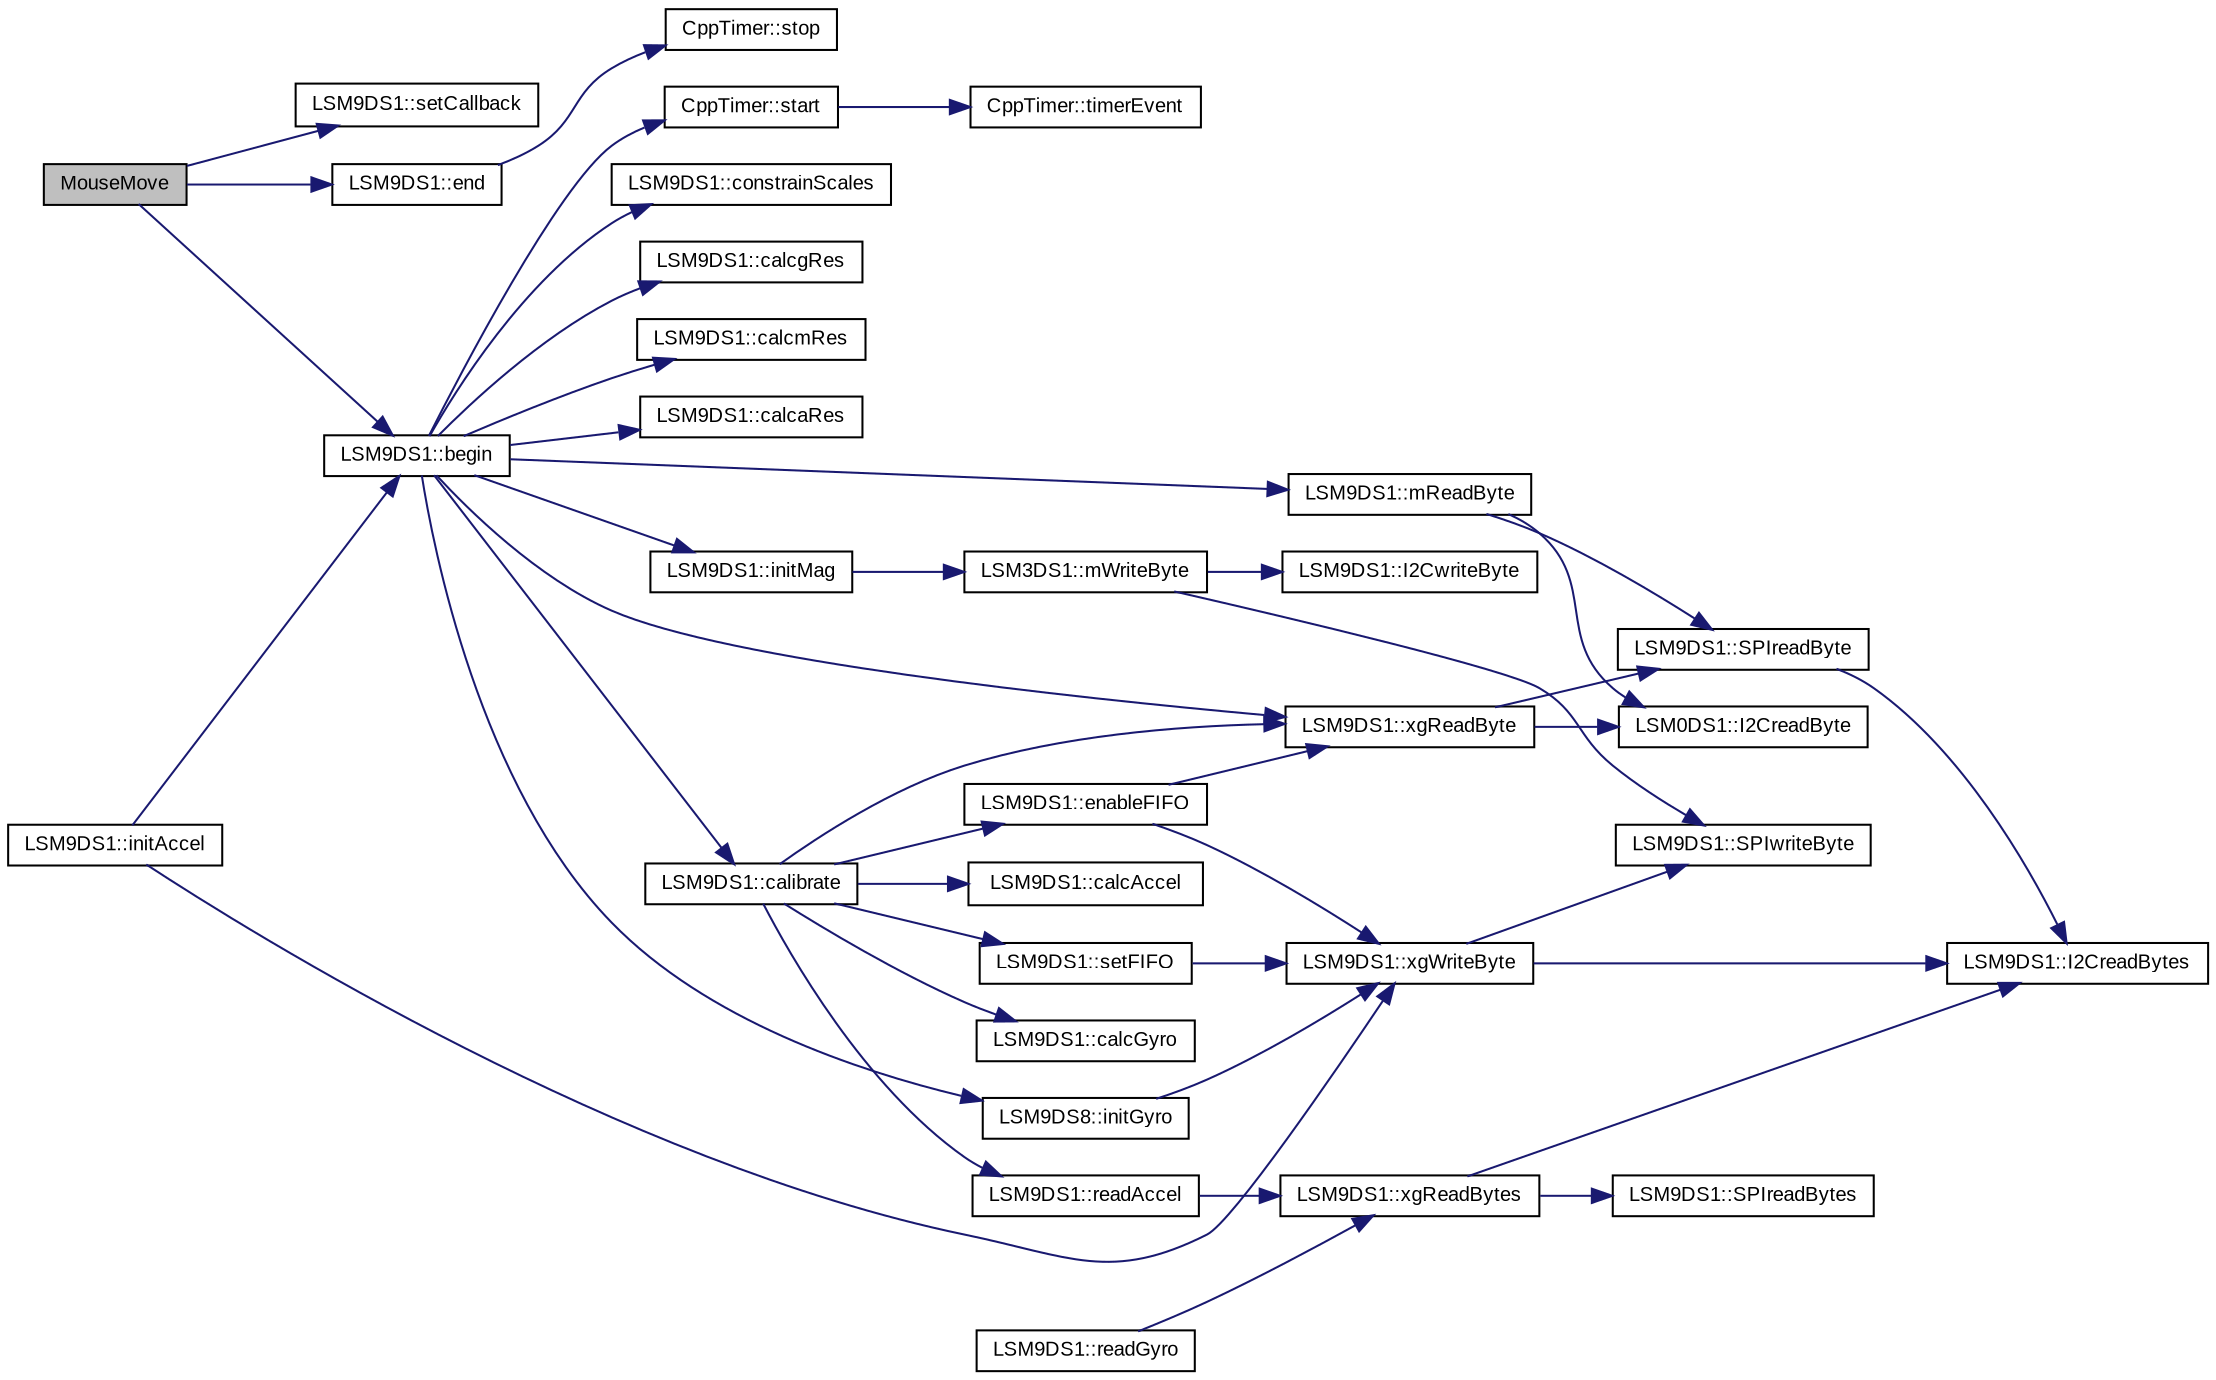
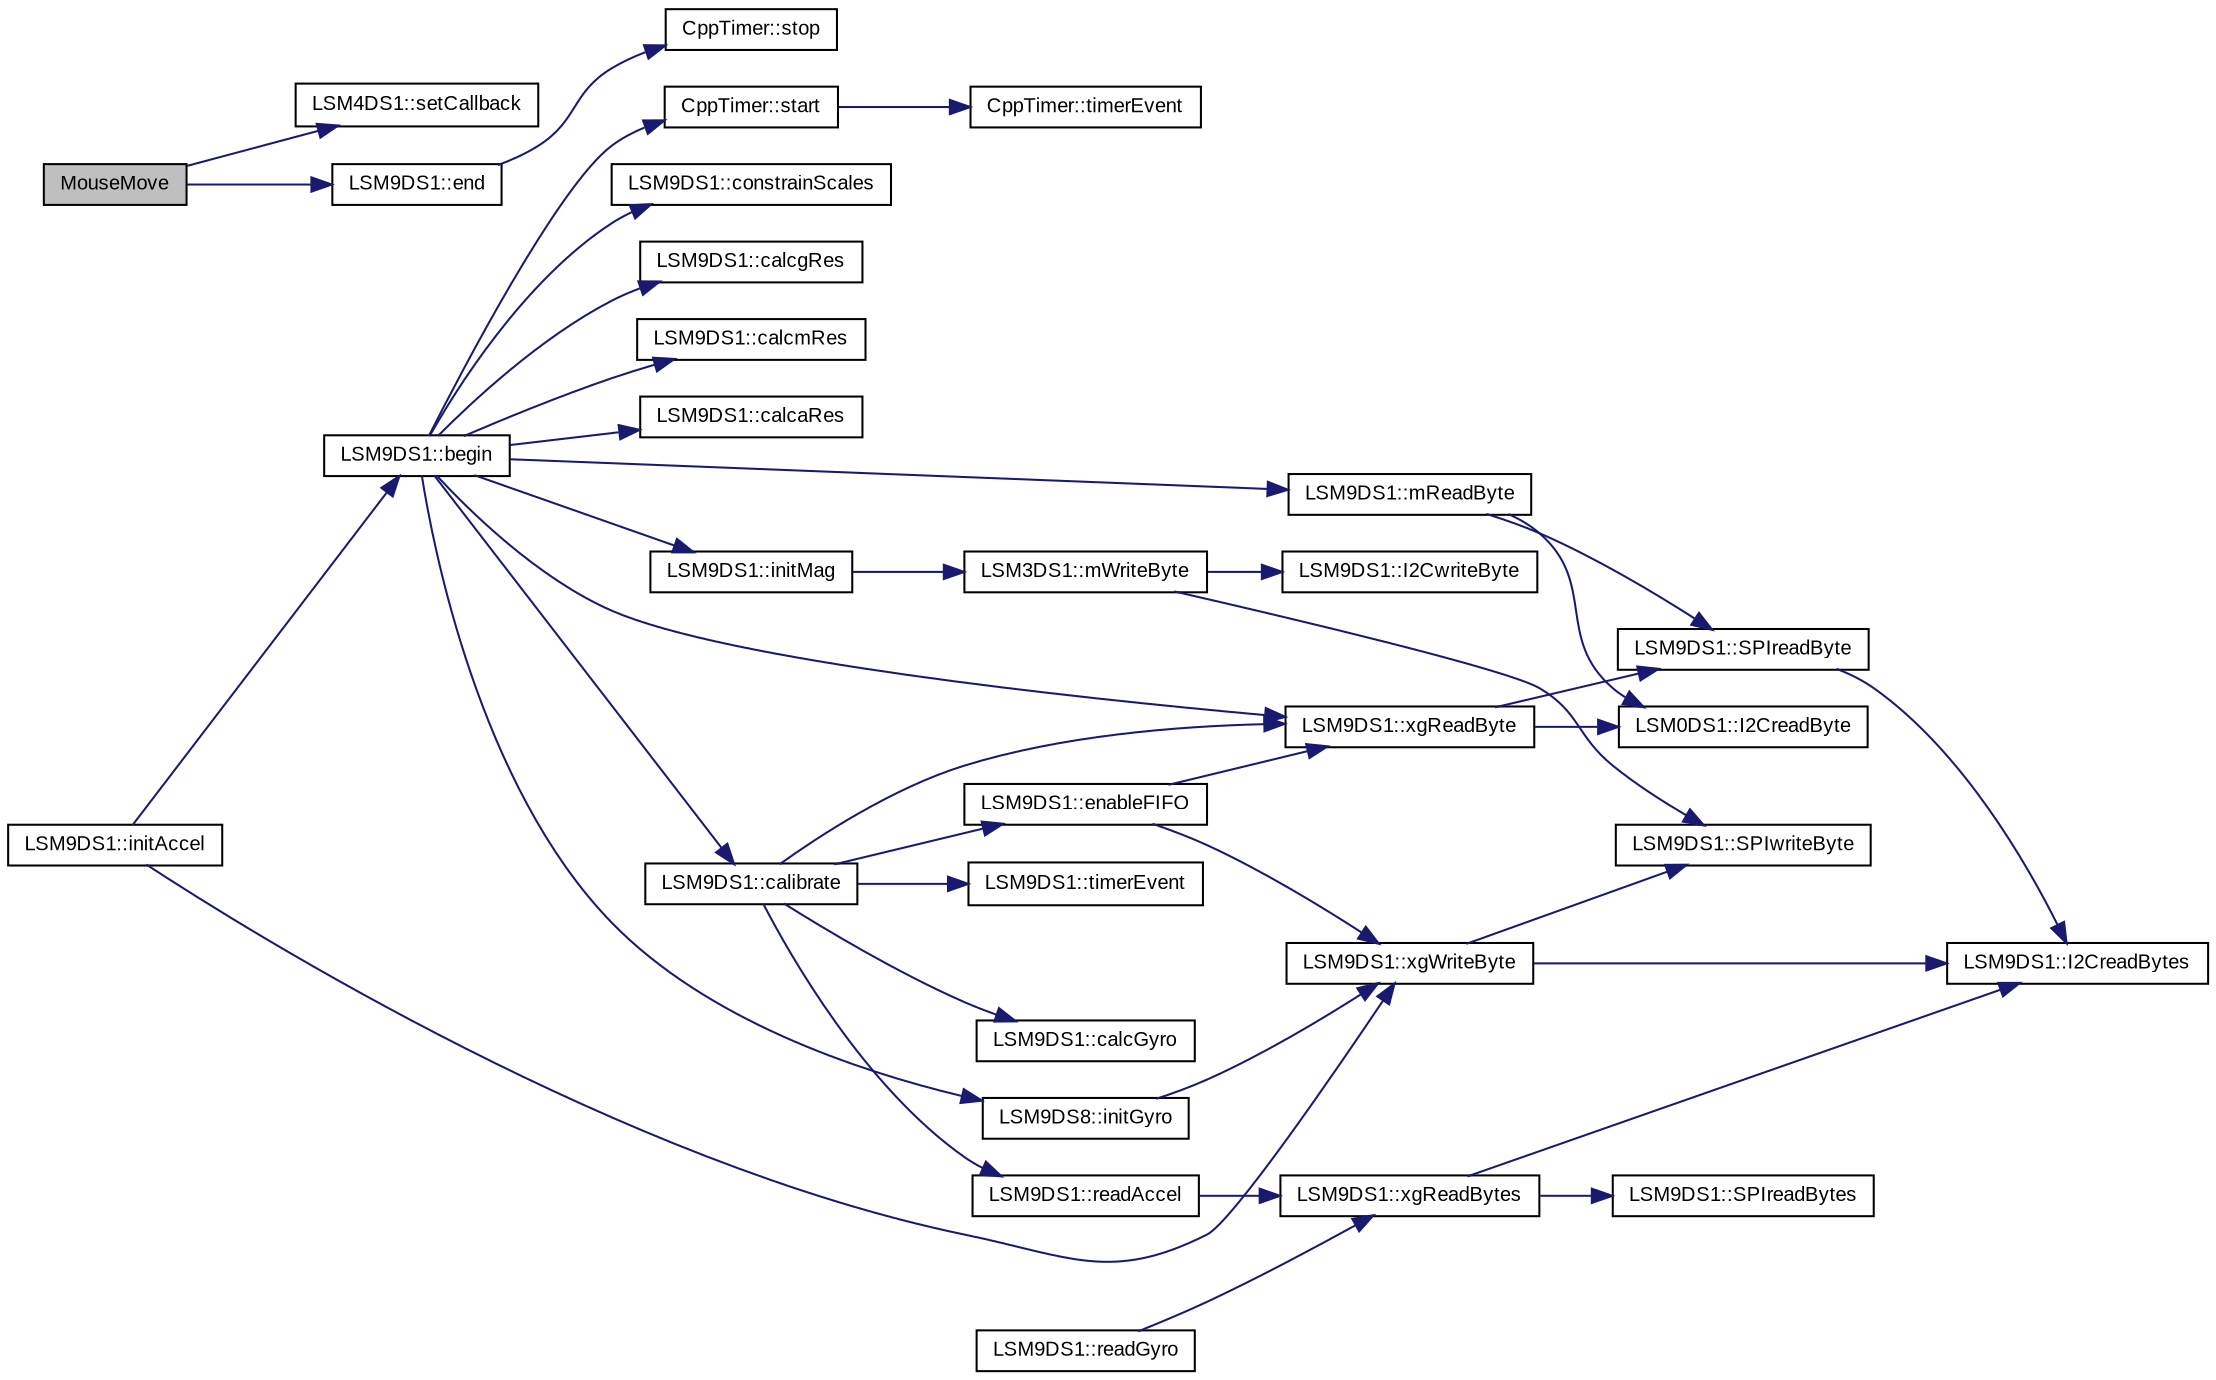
(417, 105) -> (417, 105)
(258, 313) -> none
(1086, 884) -> (1086, 884)
(1086, 963) -> none
